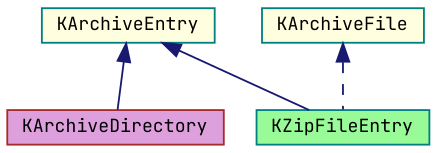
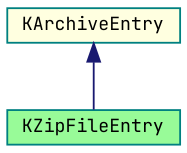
(343, 25) -> none
(116, 127) -> none
